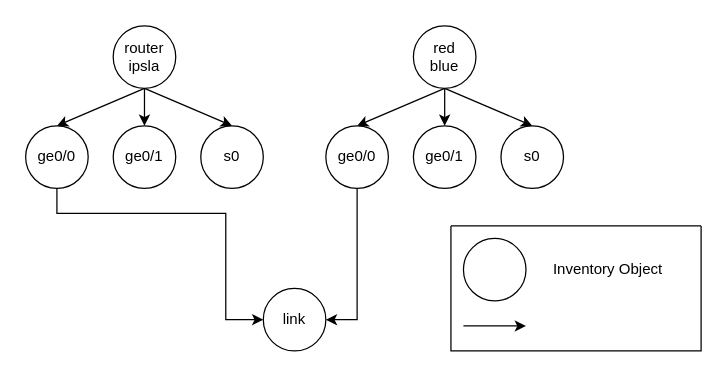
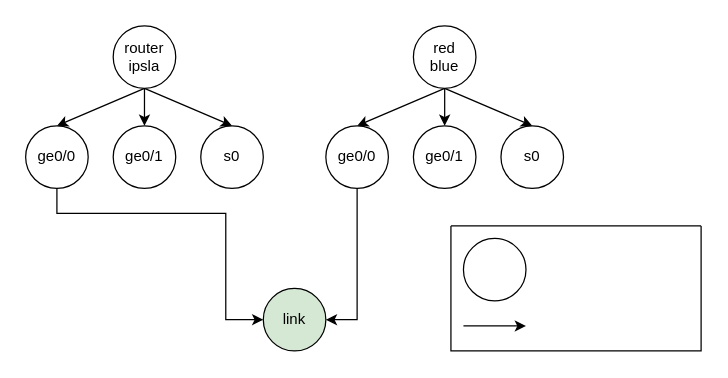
(613, 269) -> none
(294, 319) -> (294, 319)
